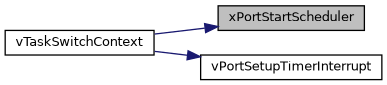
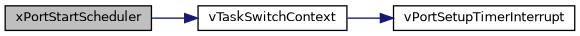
(180, 31) -> (168, 18)
